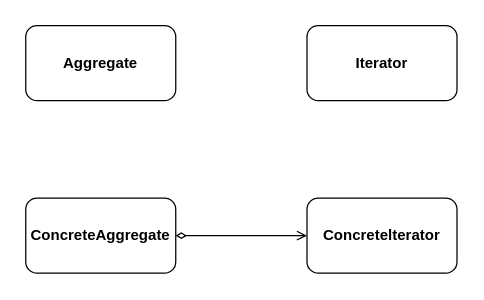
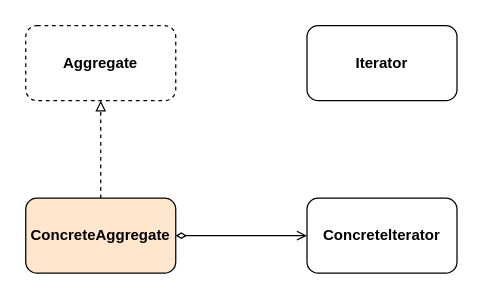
(101, 63) -> (101, 63)
none -> (101, 155)
(101, 236) -> (101, 236)
